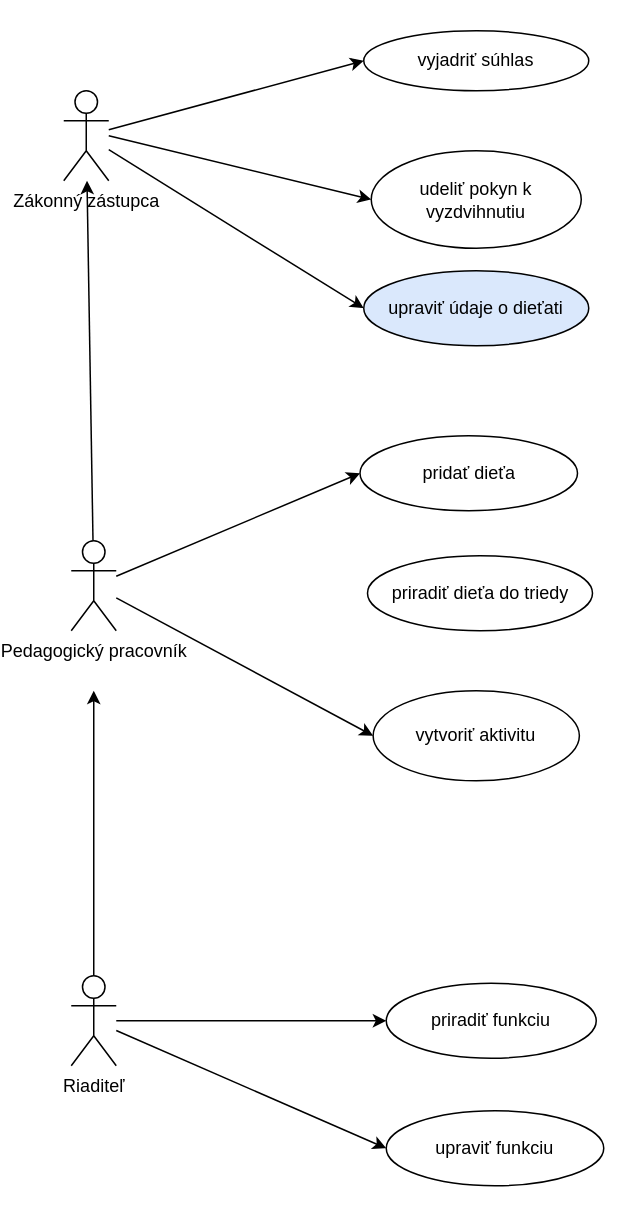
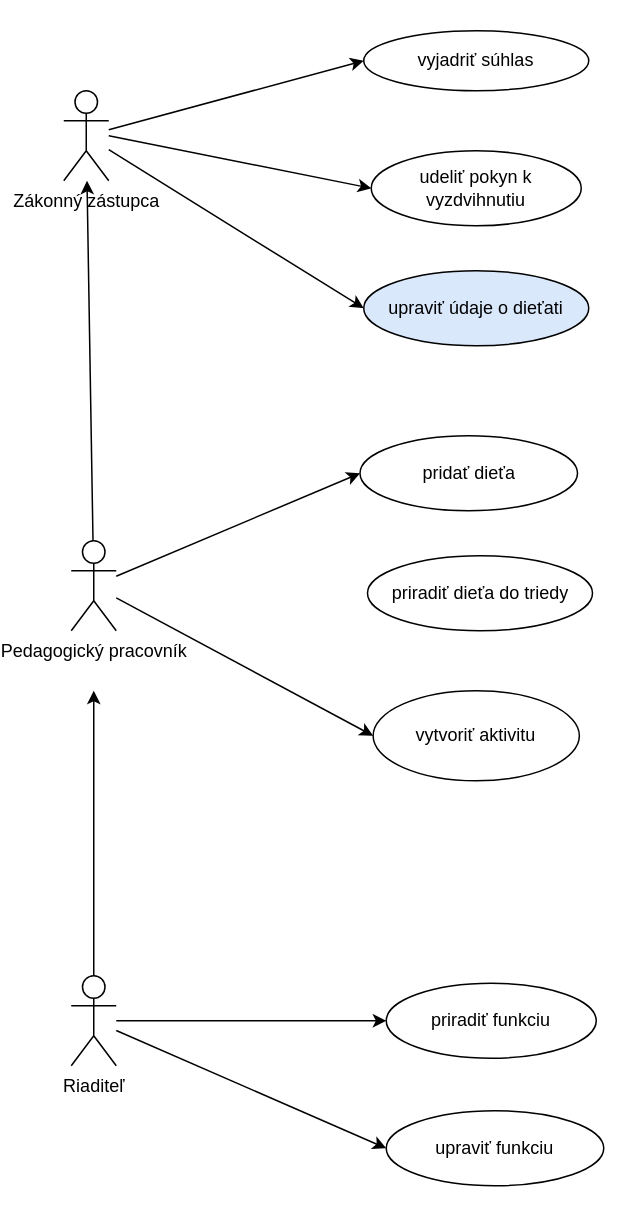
(476, 200) -> (476, 188)
